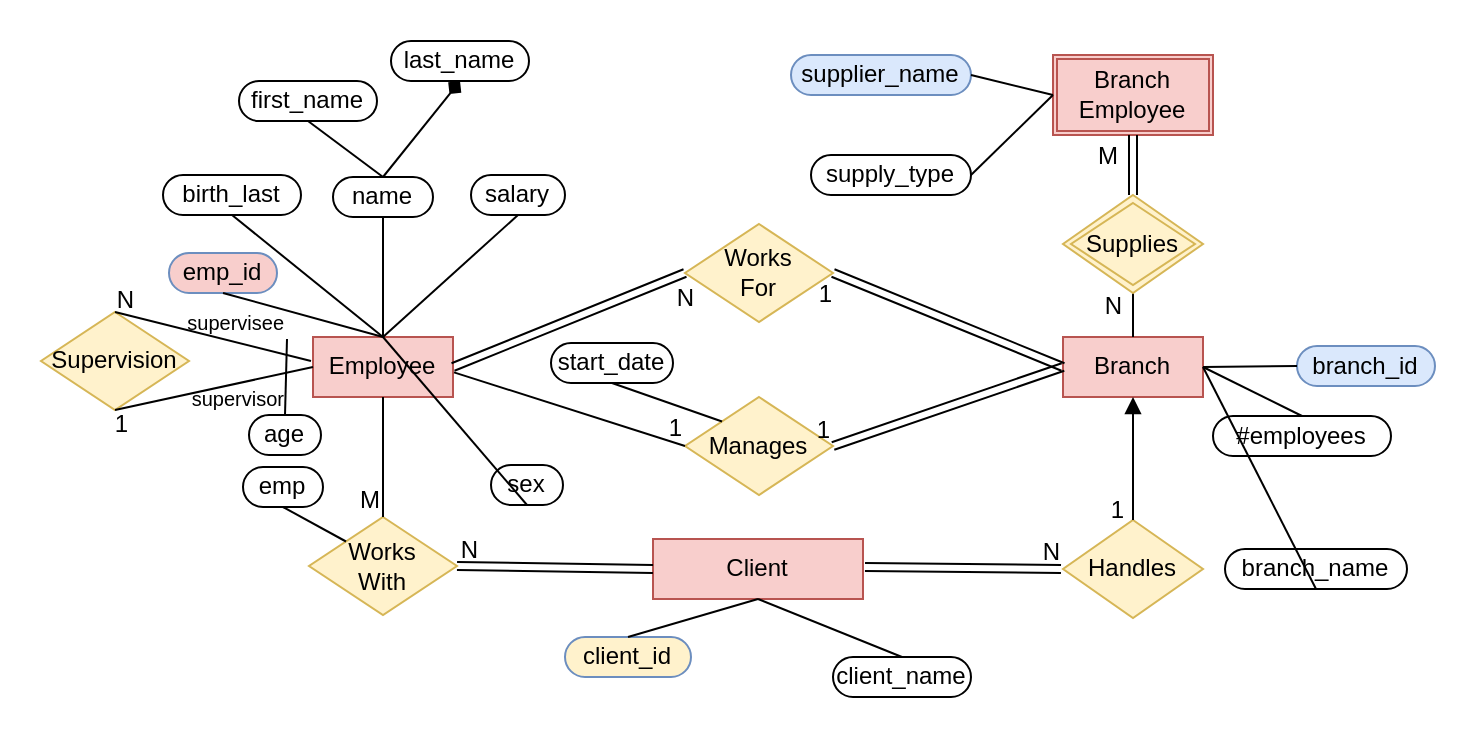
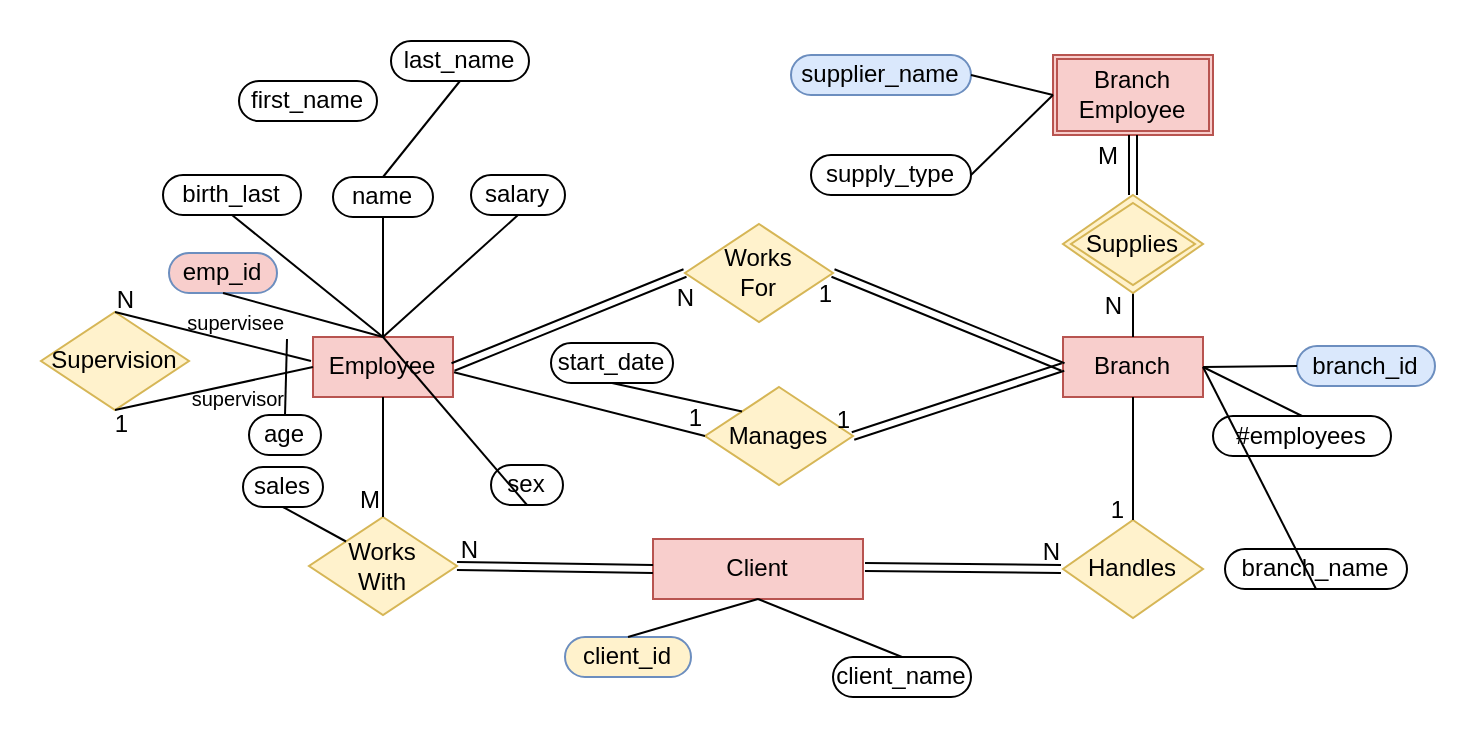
(450, 94) -> (455, 87)
(344, 148) -> none
(1133, 414) -> (1133, 406)
(759, 446) -> (779, 436)
(283, 487) -> (283, 487)
